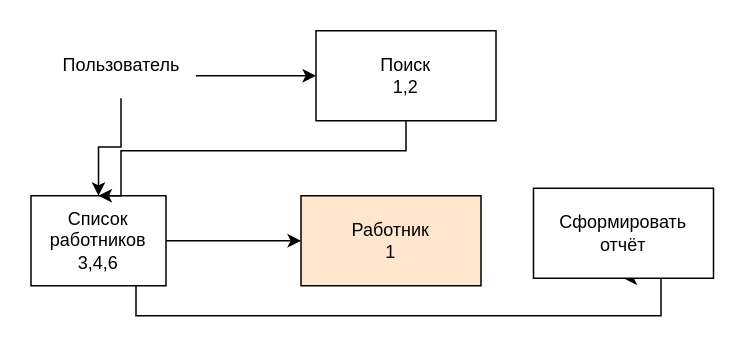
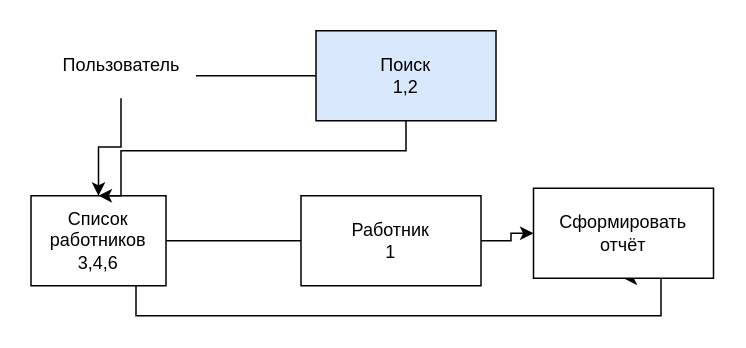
(304, 76) -> (308, 76)
(406, 76) -> (406, 76)
(289, 241) -> (293, 241)
(391, 241) -> (391, 241)
none -> (505, 241)
